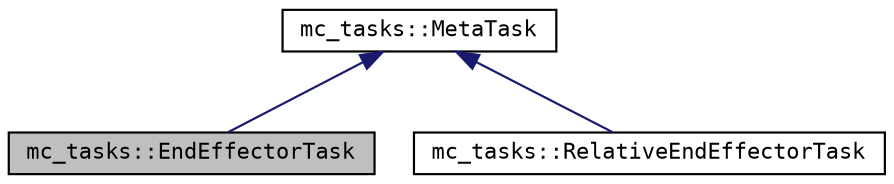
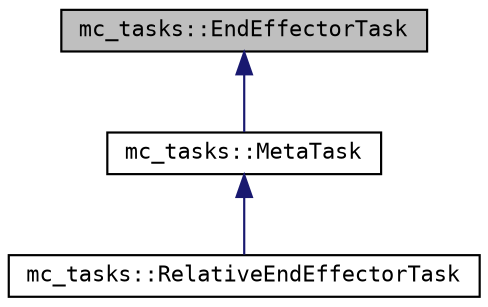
(296, 97) -> (244, 103)
